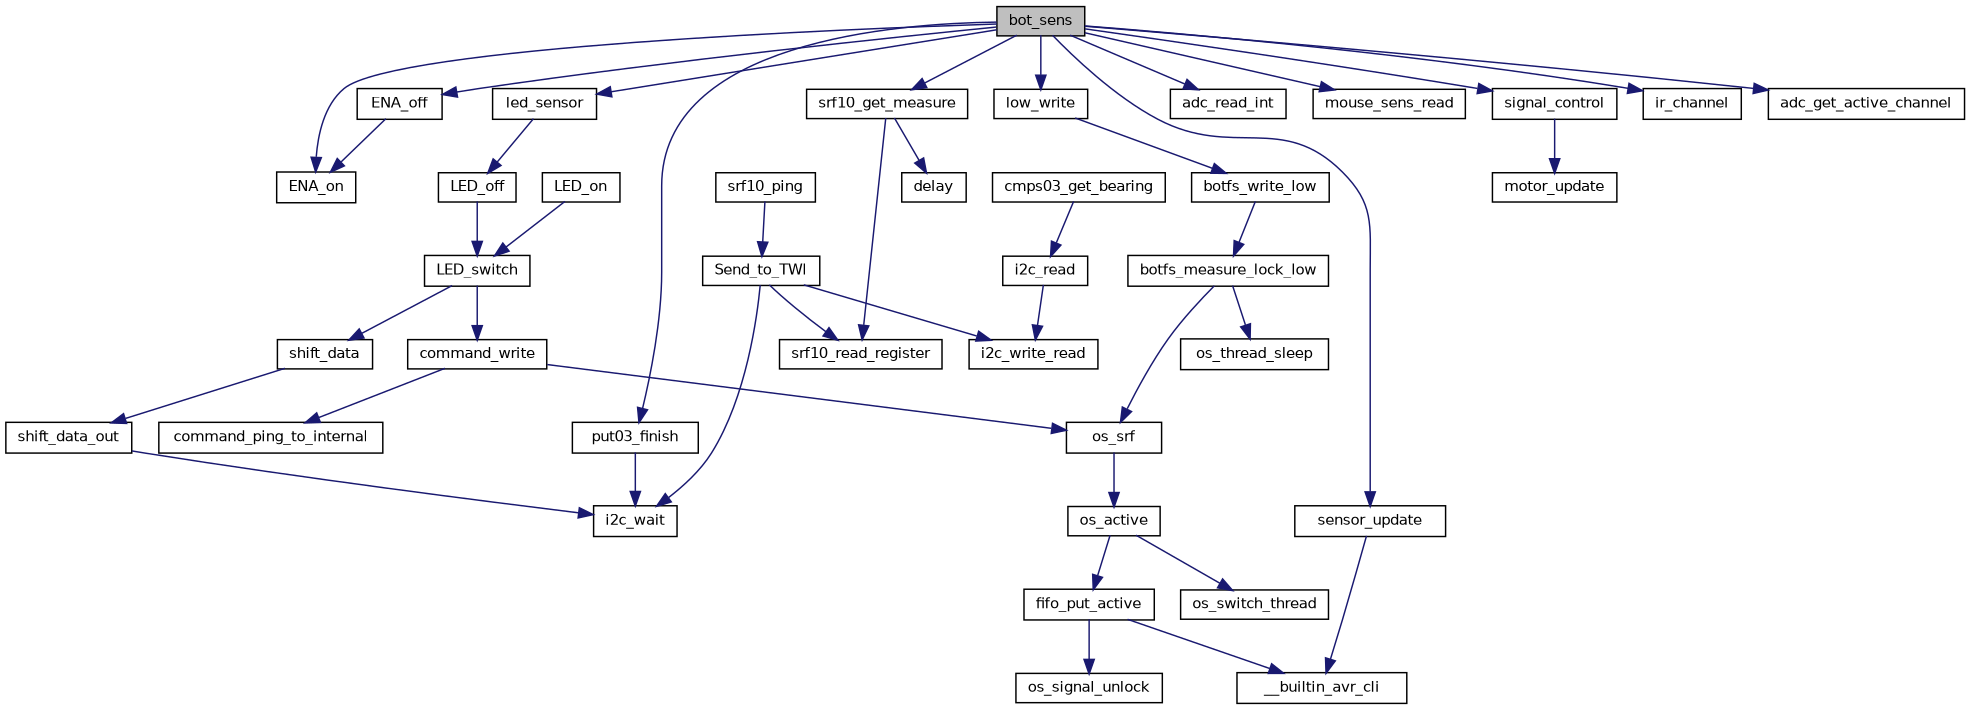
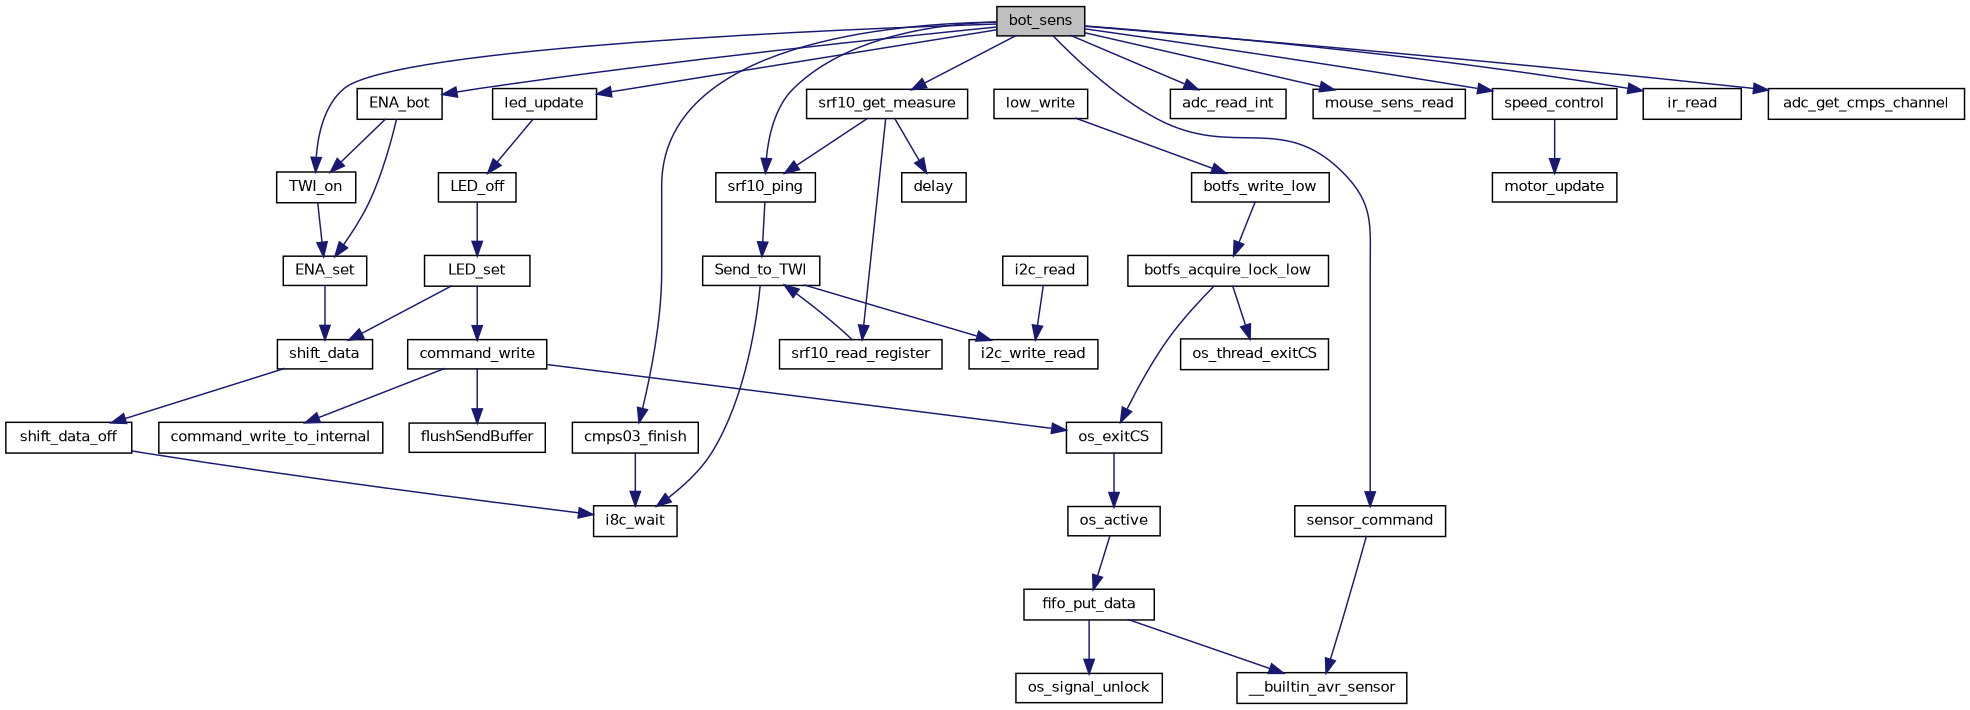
(1041, 55) -> (820, 68)
(400, 104) -> (400, 104)
(545, 104) -> (545, 104)
(1555, 104) -> (1555, 104)
(1692, 104) -> (1692, 104)
(1866, 104) -> (1866, 104)
none -> (832, 142)
(316, 187) -> (316, 187)
(581, 187) -> none
(1079, 187) -> none
none -> (325, 271)
(477, 271) -> (477, 271)
(1228, 271) -> (1228, 271)
(797, 309) -> (825, 316)
(1255, 354) -> (1255, 354)
(69, 438) -> (69, 438)
(271, 438) -> (271, 438)
none -> (477, 438)
(635, 438) -> (635, 438)
(1114, 438) -> (1114, 438)
(635, 521) -> (635, 521)
(1370, 521) -> (1370, 521)
(1089, 605) -> (1089, 605)
(1255, 605) -> none
(1322, 688) -> (1322, 688)
